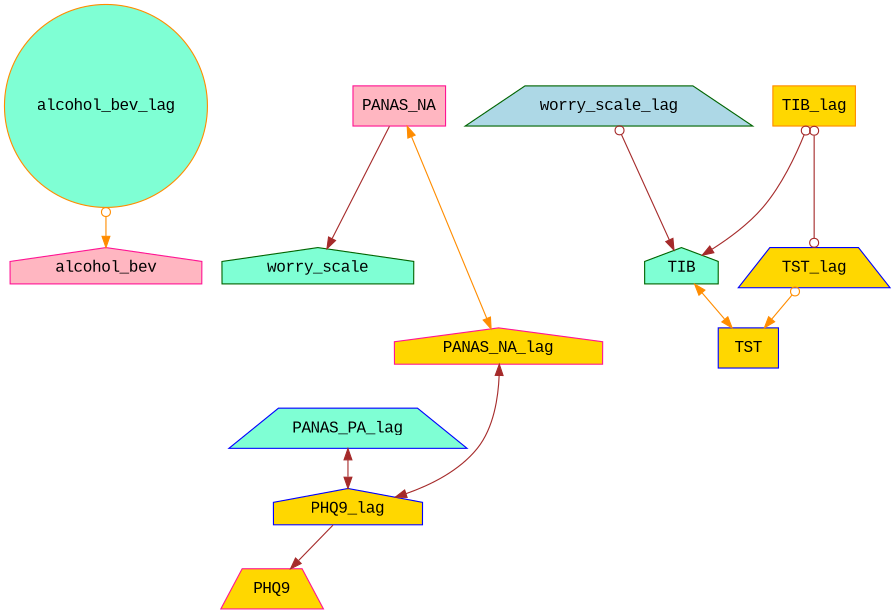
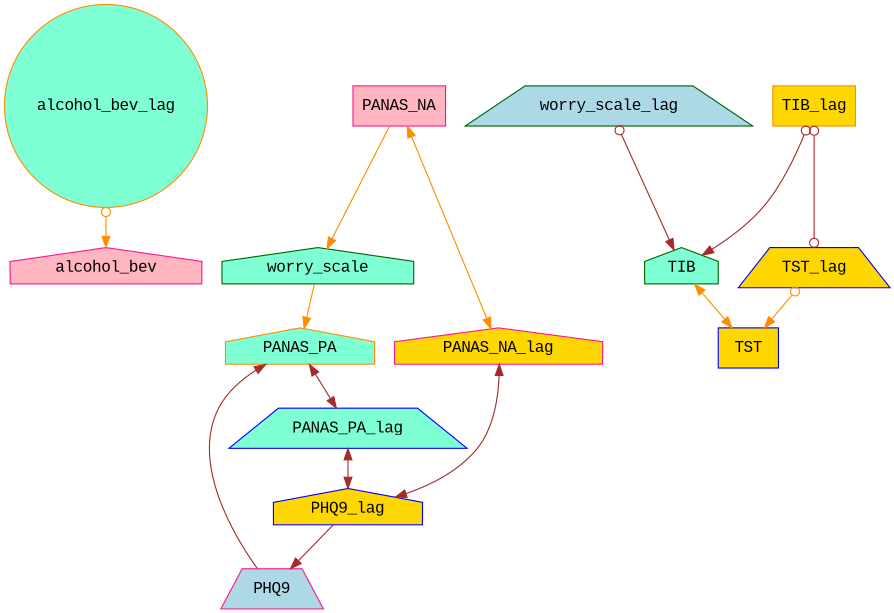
(361, 182) -> (361, 182)
none -> (300, 348)
(272, 589) -> (272, 589)
